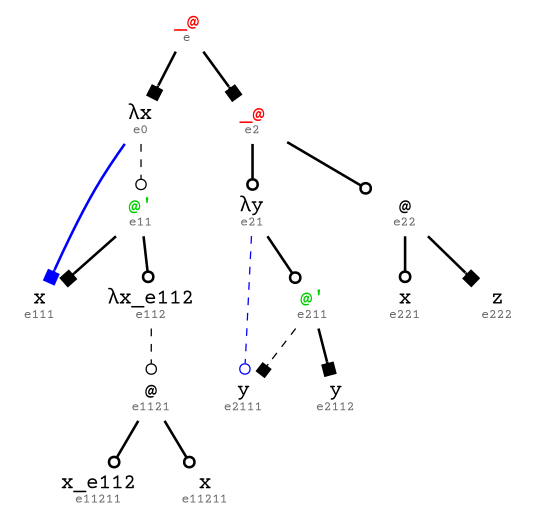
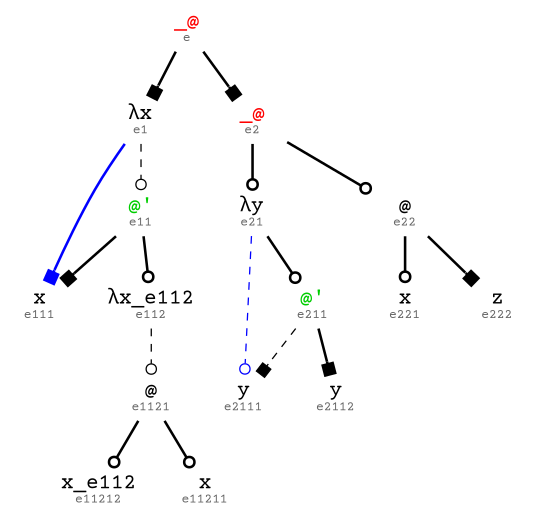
(141, 129) -> (141, 129)
(99, 499) -> (99, 499)
